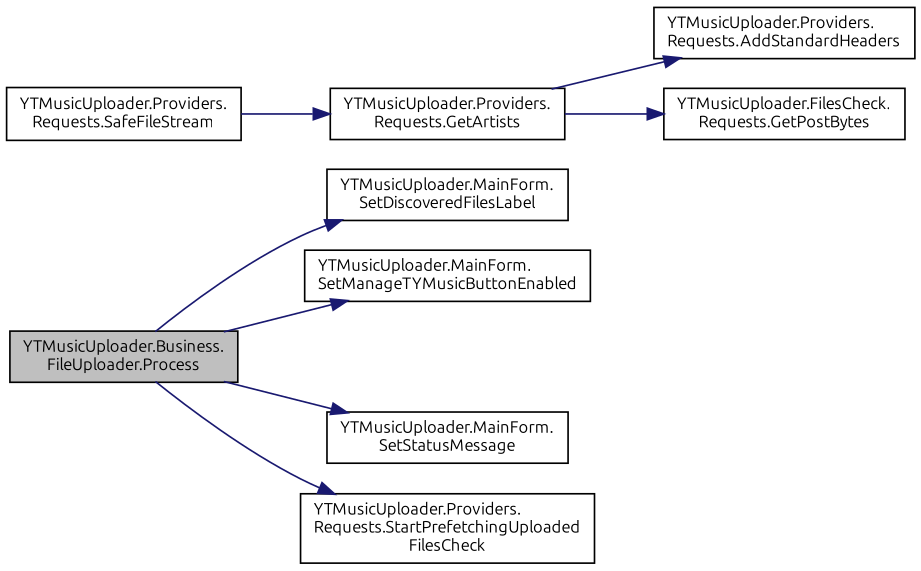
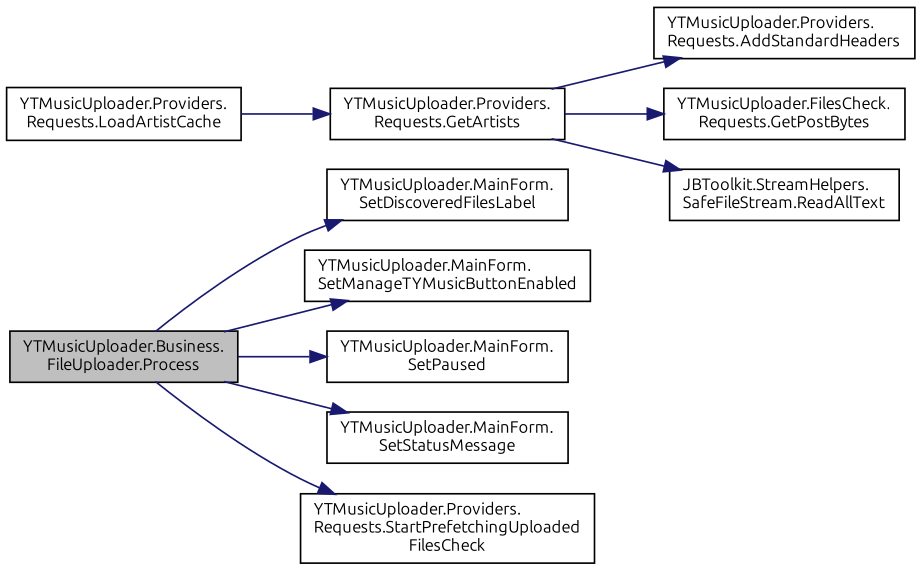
(124, 114) -> (124, 114)
none -> (784, 195)
none -> (448, 357)
